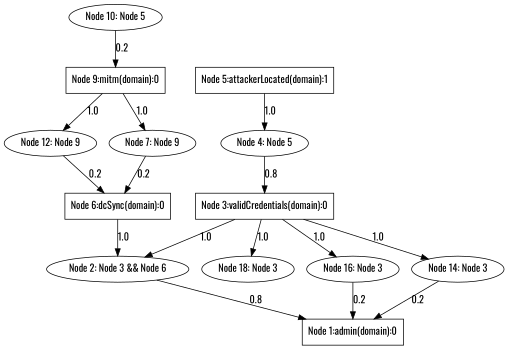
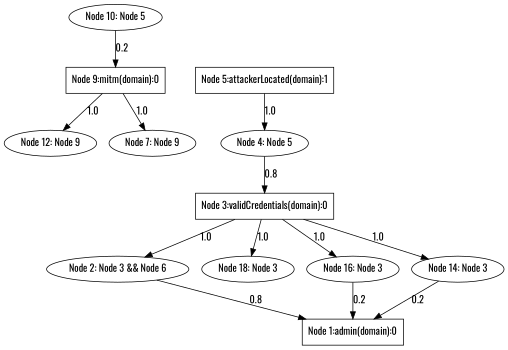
(118, 206) -> none
